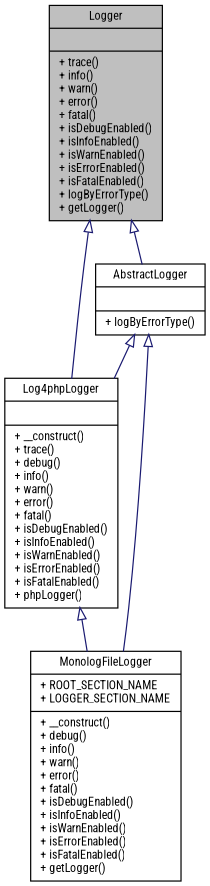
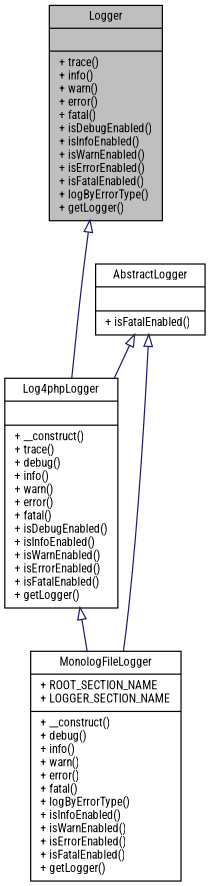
(138, 248) -> none
(150, 322) -> (148, 322)
(49, 595) -> (48, 595)
(87, 802) -> (85, 802)
